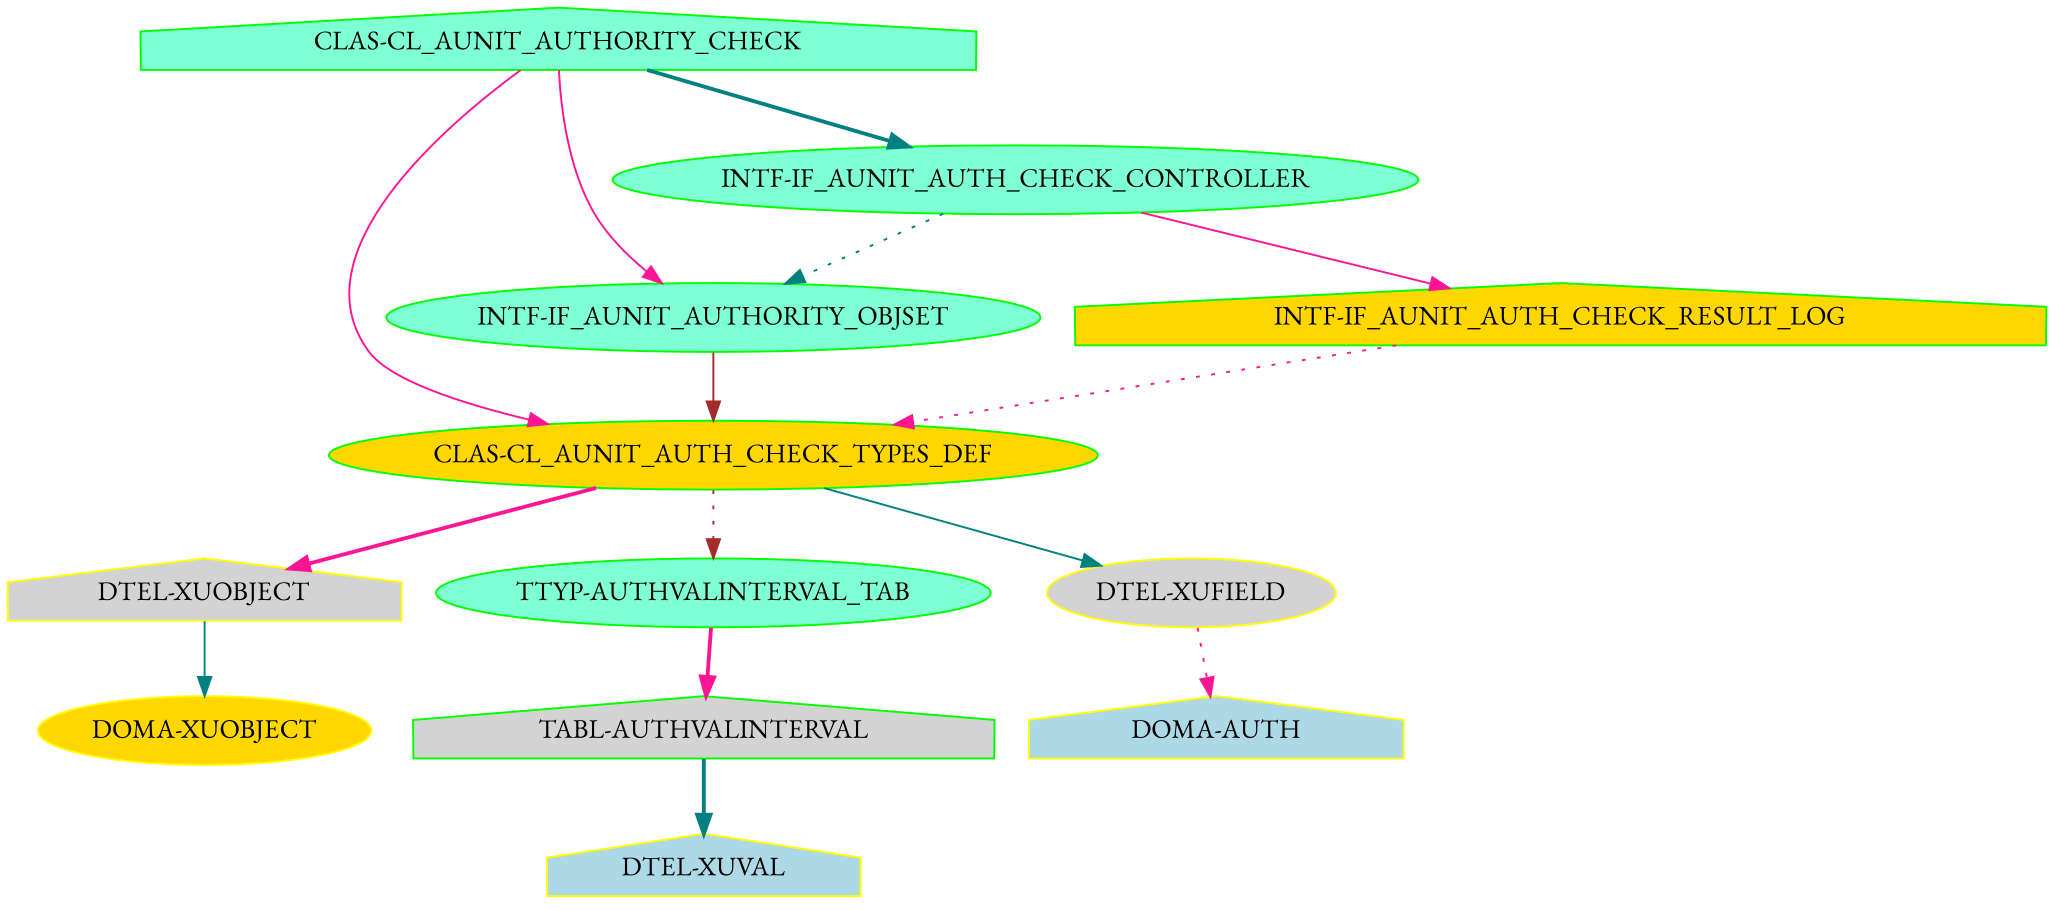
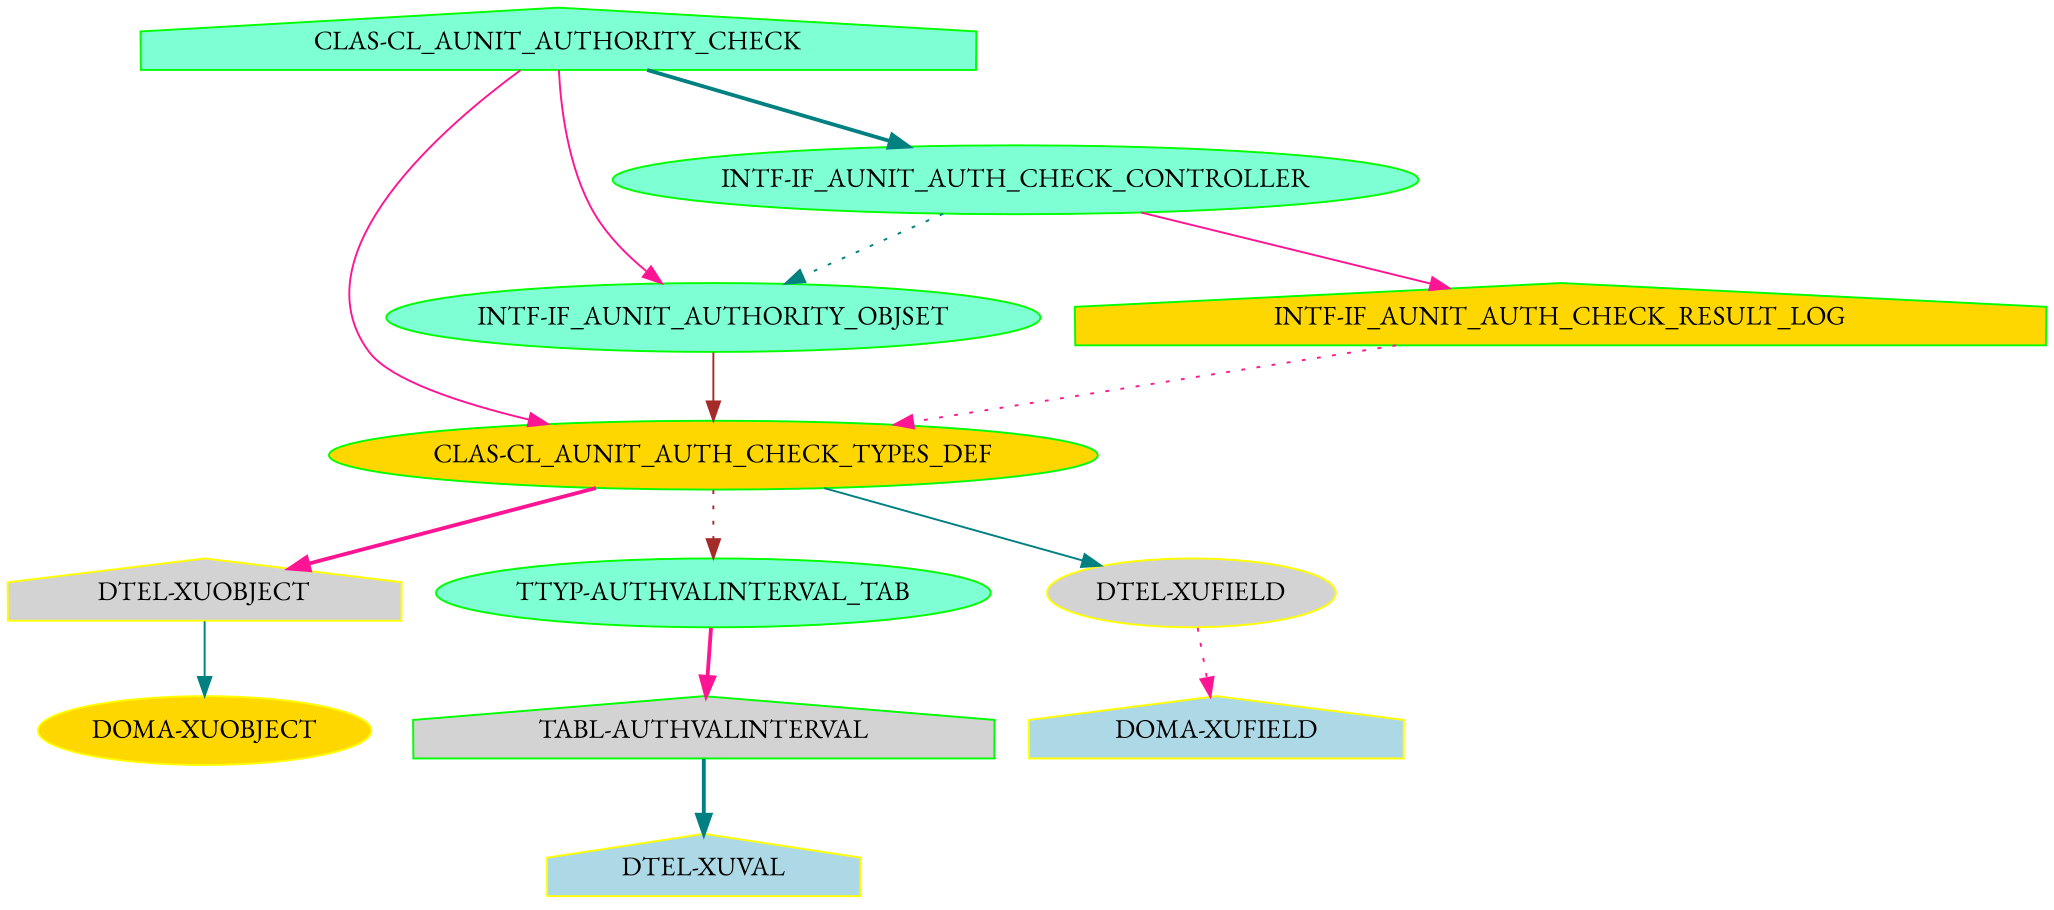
(1216, 731) -> (1216, 731)
